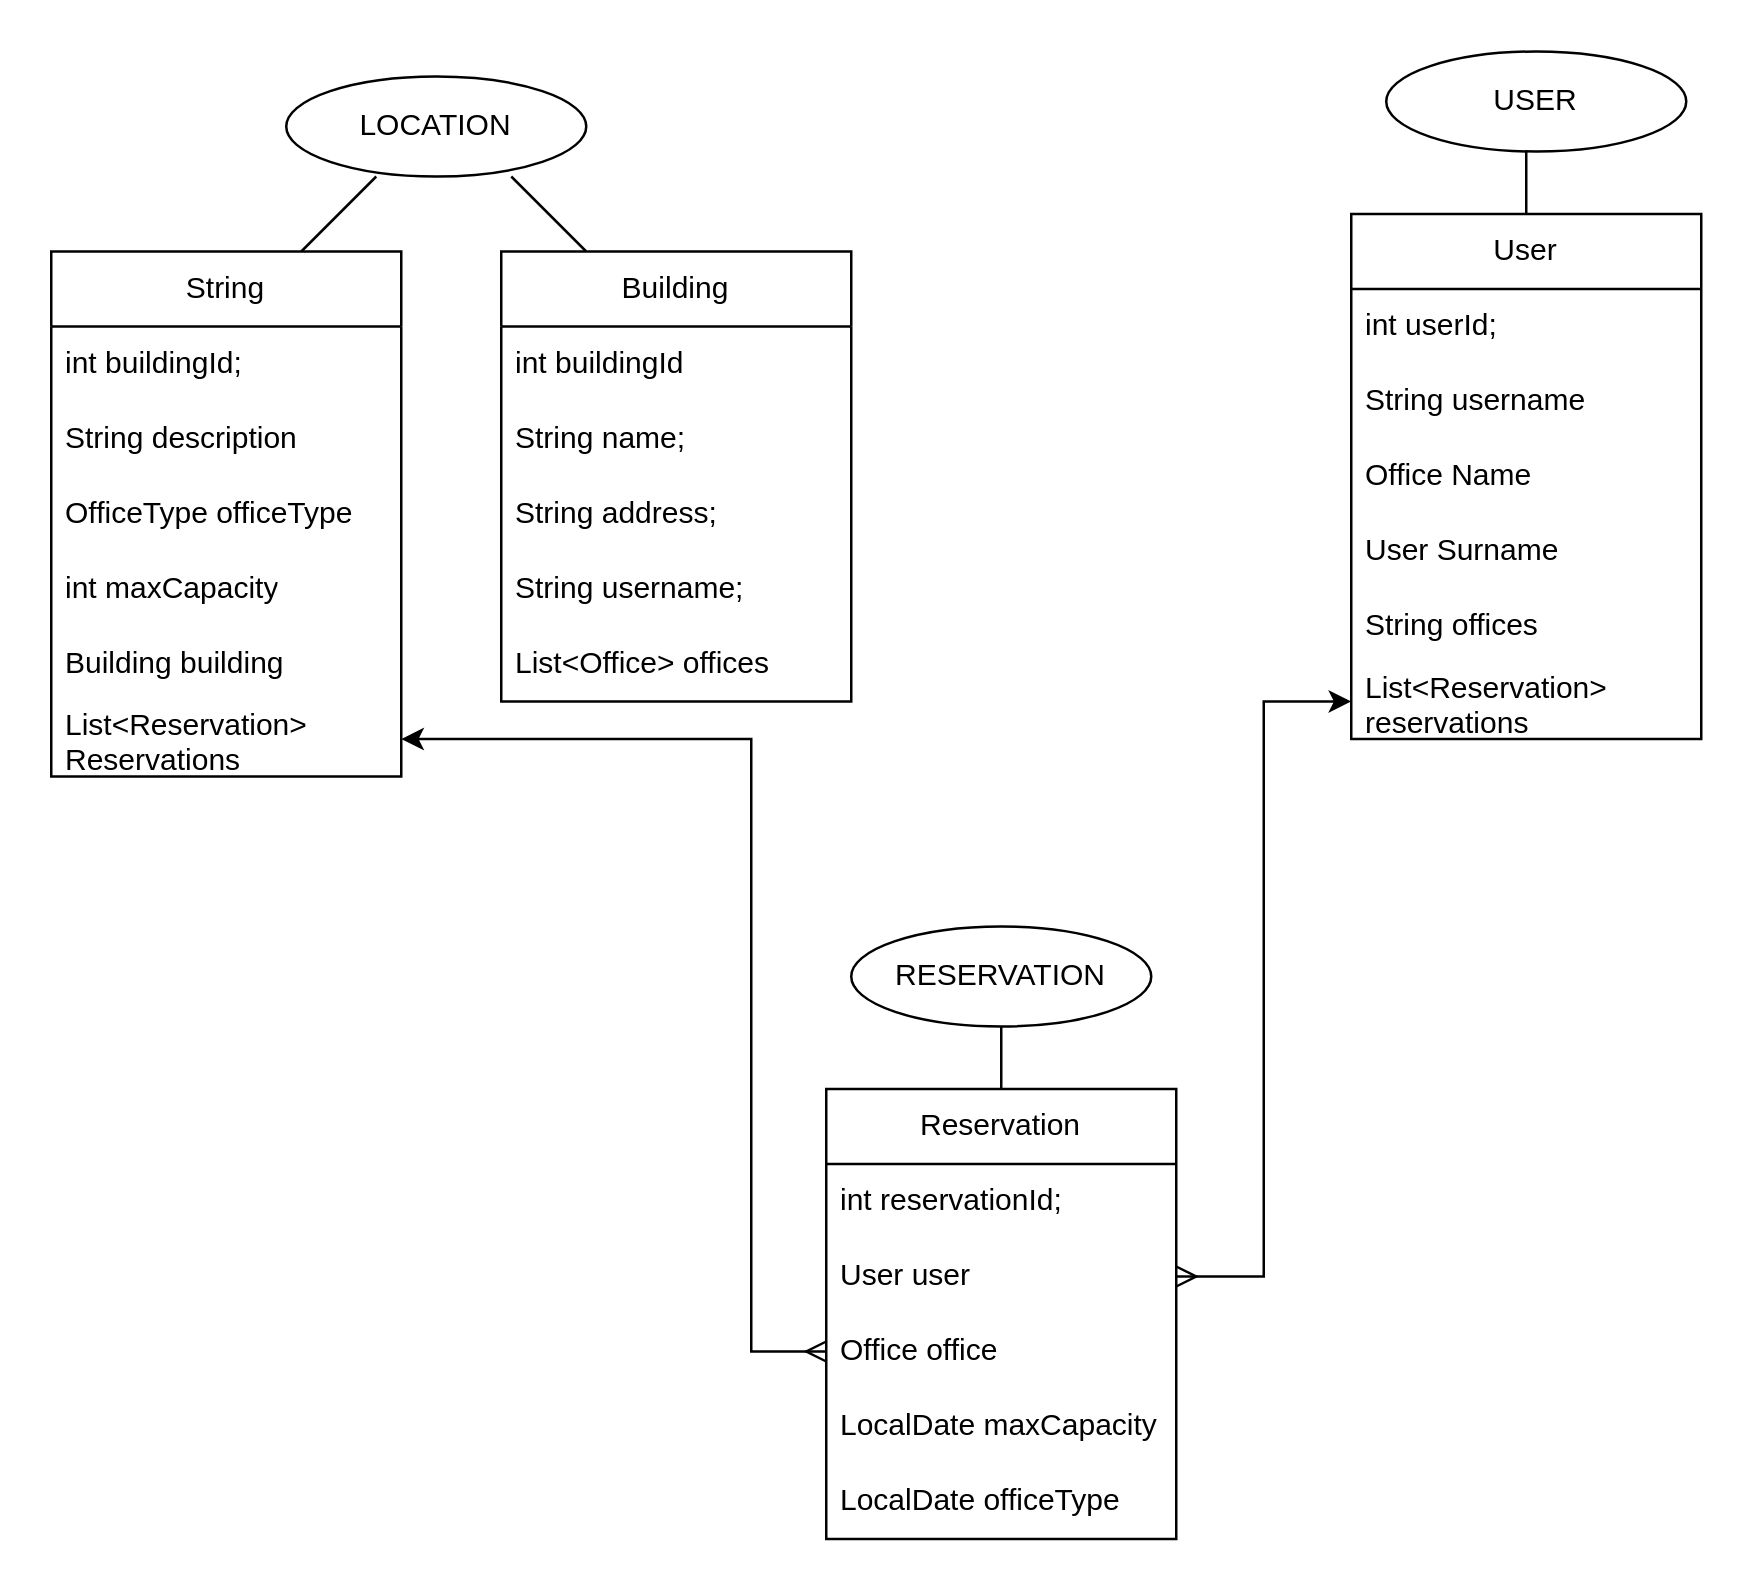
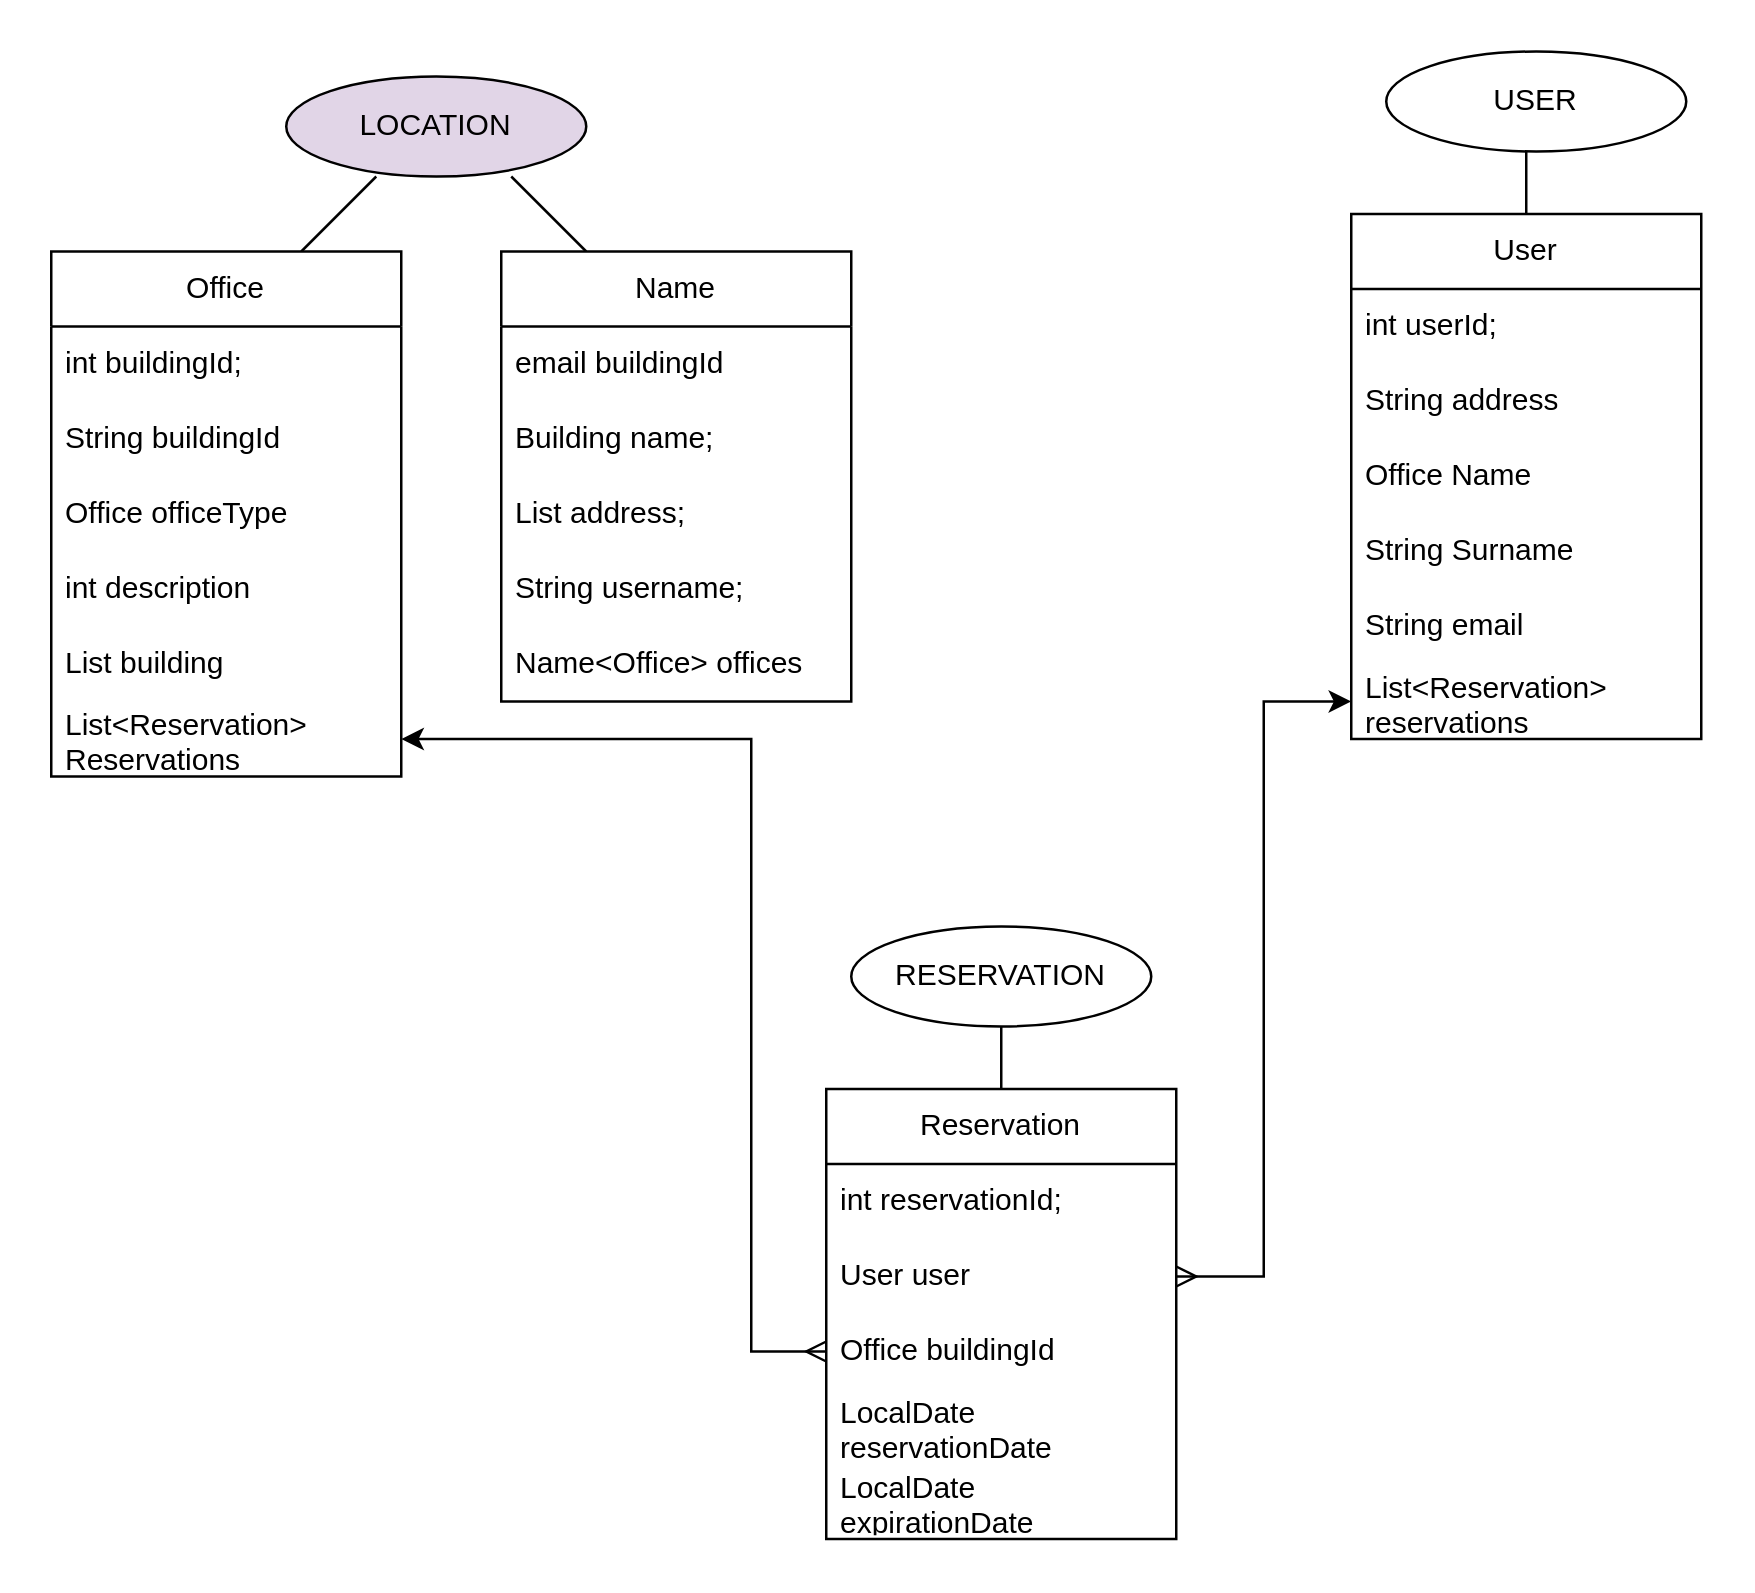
(436, 126) -> (436, 126)
(226, 289) -> (226, 289)
(676, 289) -> (676, 289)
(614, 364) -> (627, 364)
(1484, 401) -> (1476, 401)
(202, 439) -> (190, 439)
(605, 439) -> (614, 439)
(229, 514) -> (197, 514)
(631, 514) -> (614, 514)
(1463, 551) -> (1476, 551)
(181, 589) -> (177, 589)
(1472, 626) -> (1451, 626)
(182, 664) -> (156, 664)
(669, 664) -> (673, 664)
(939, 1351) -> (965, 1351)
(1004, 1426) -> (1004, 1426)
(998, 1501) -> (1004, 1501)
